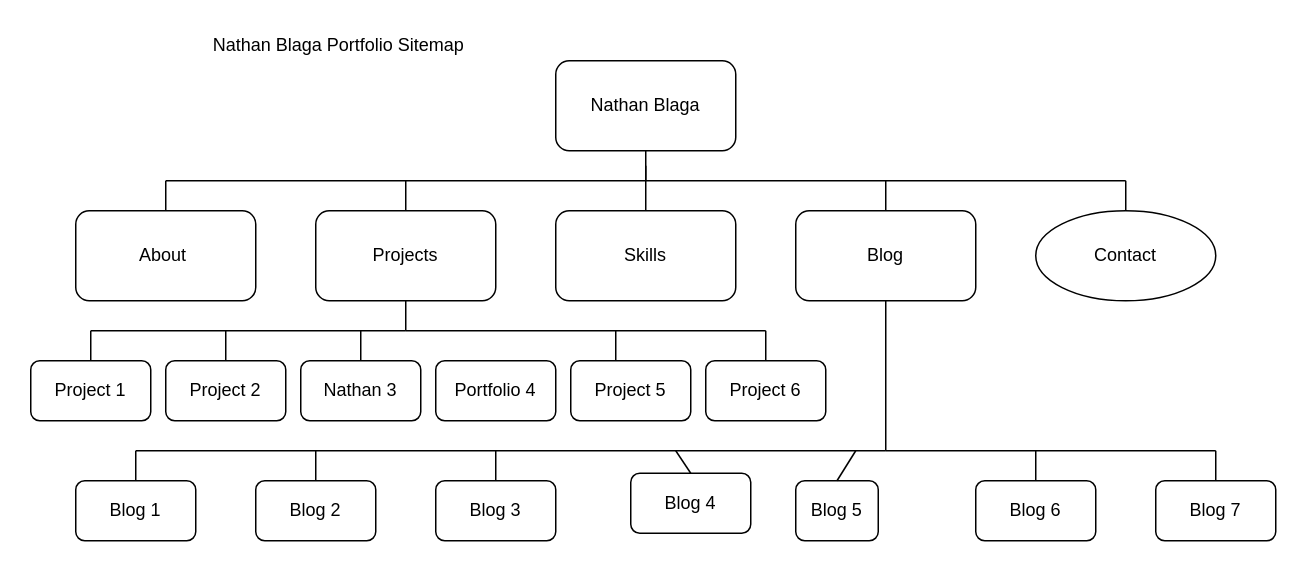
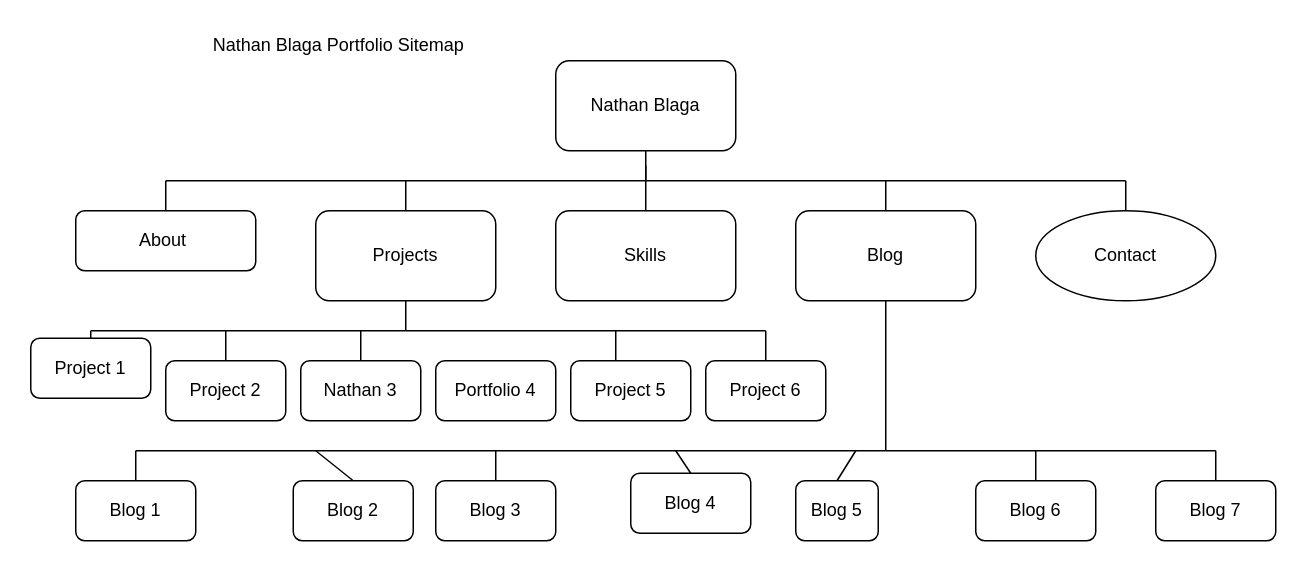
(166, 256) -> (166, 241)
(91, 391) -> (91, 368)
(316, 511) -> (353, 511)
